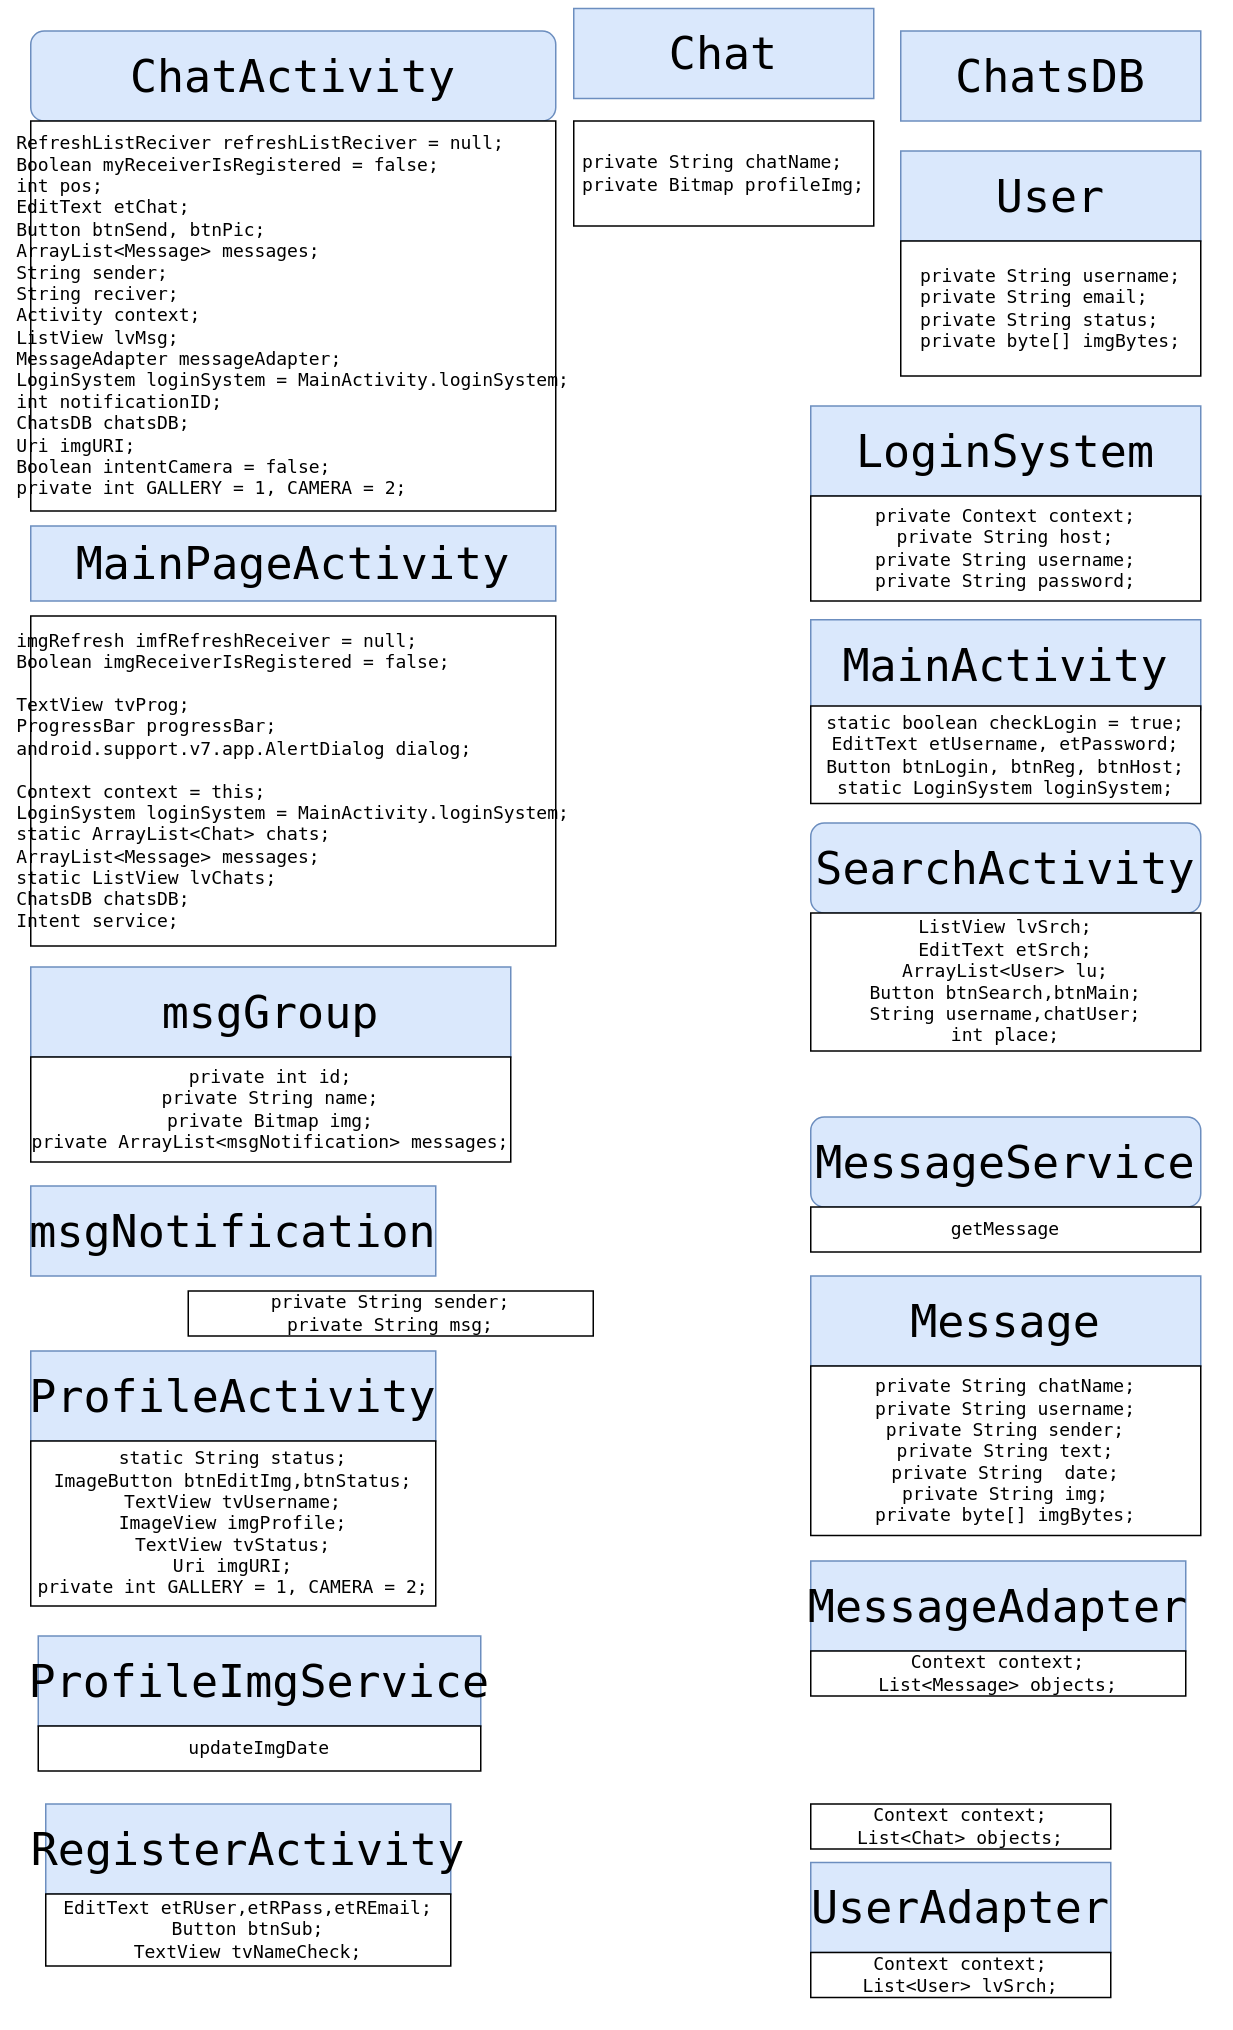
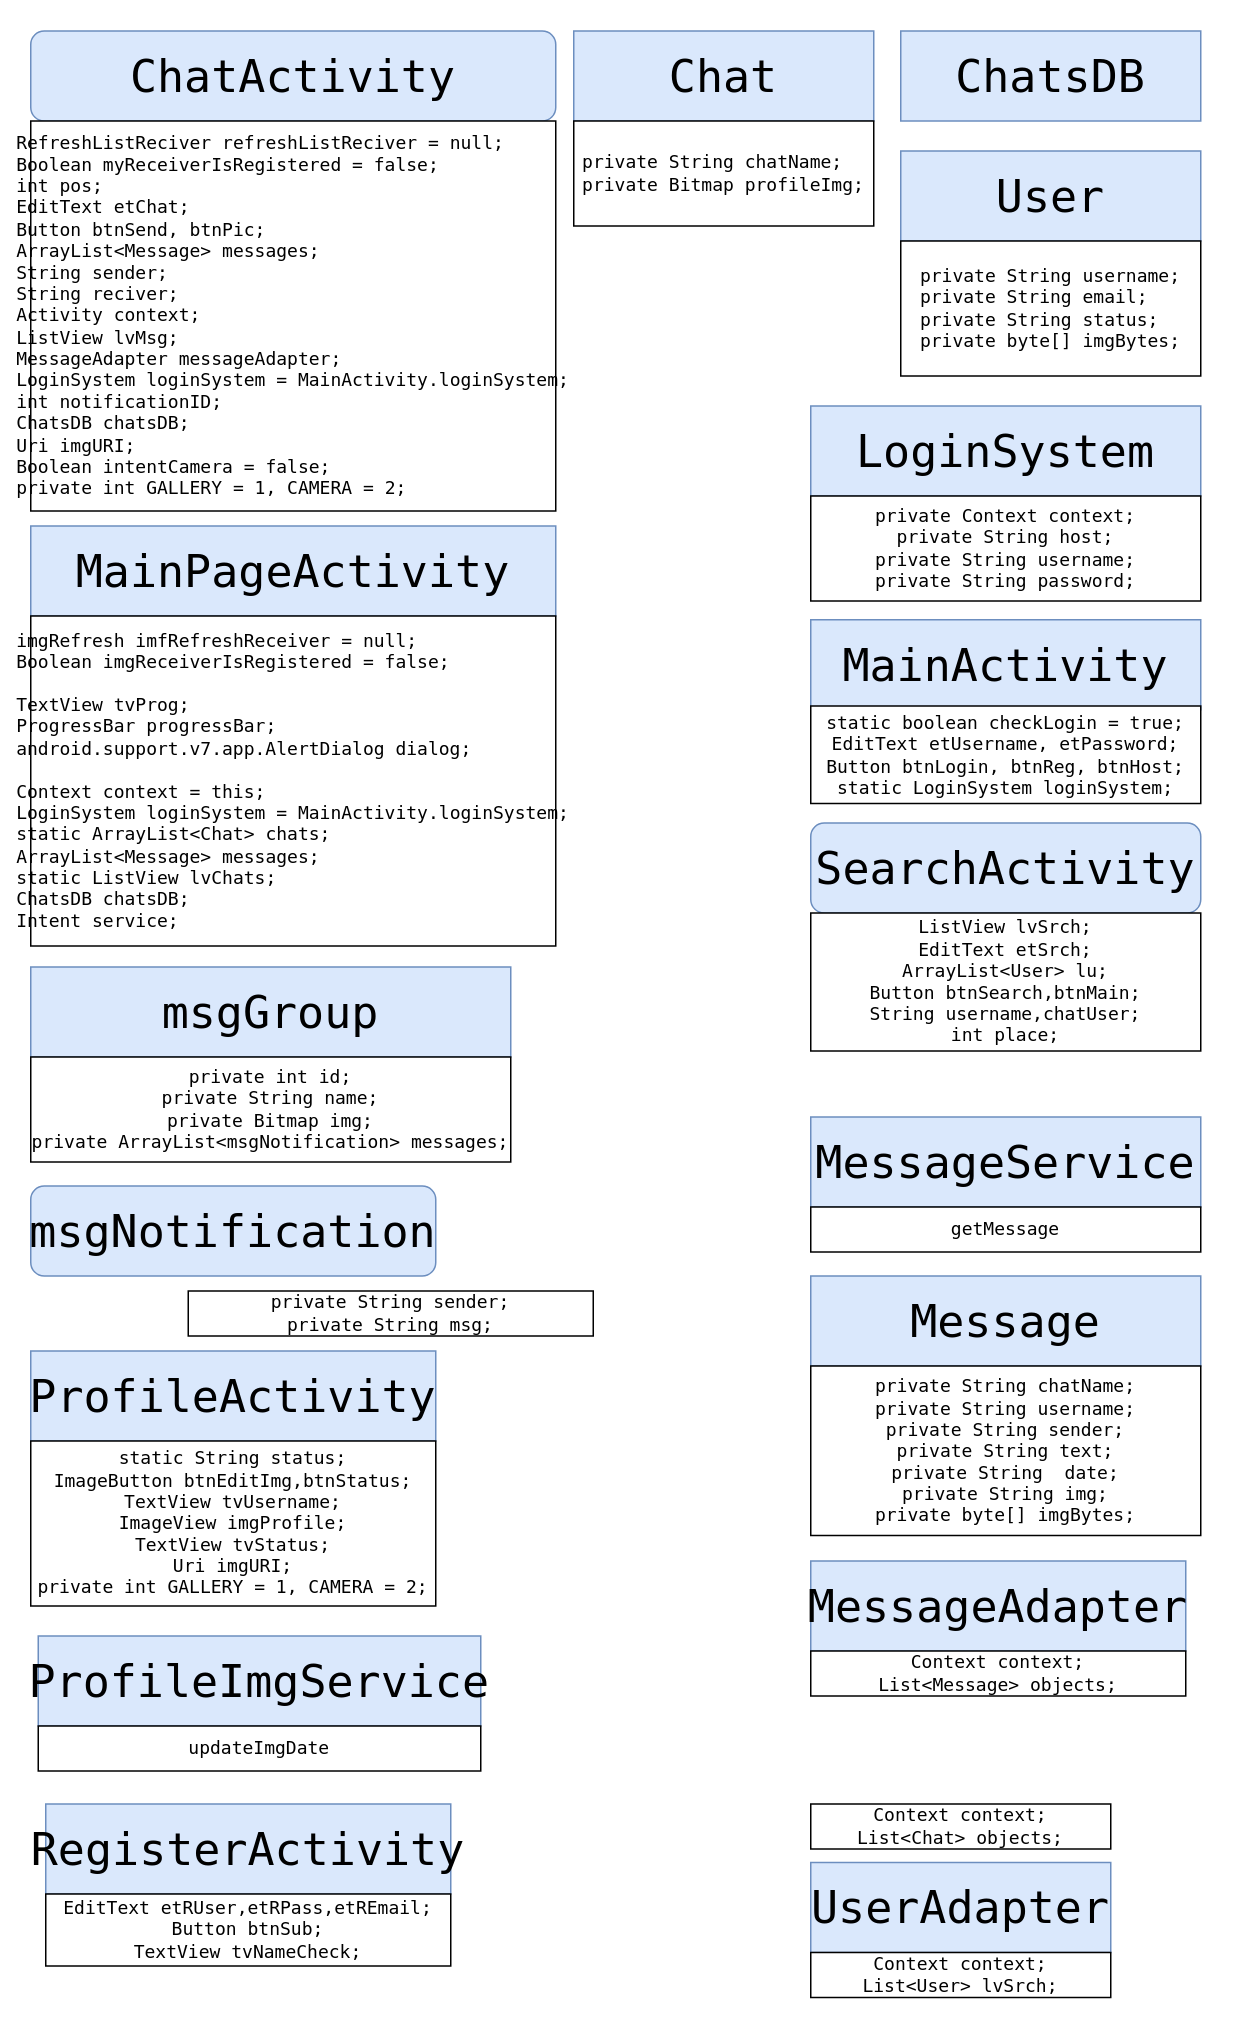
(724, 53) -> (724, 76)
(293, 563) -> (293, 571)
(1006, 1162) -> (1006, 1162)
(233, 1231) -> (233, 1231)
